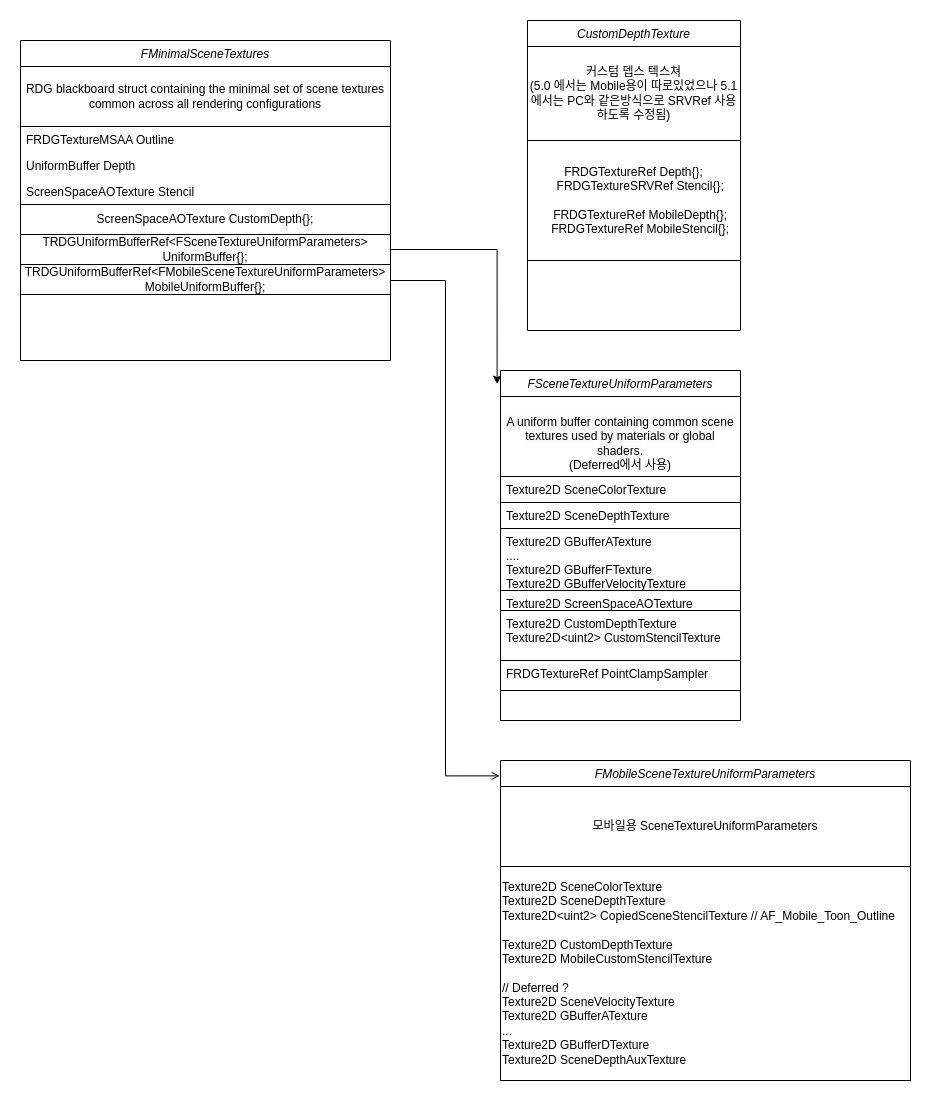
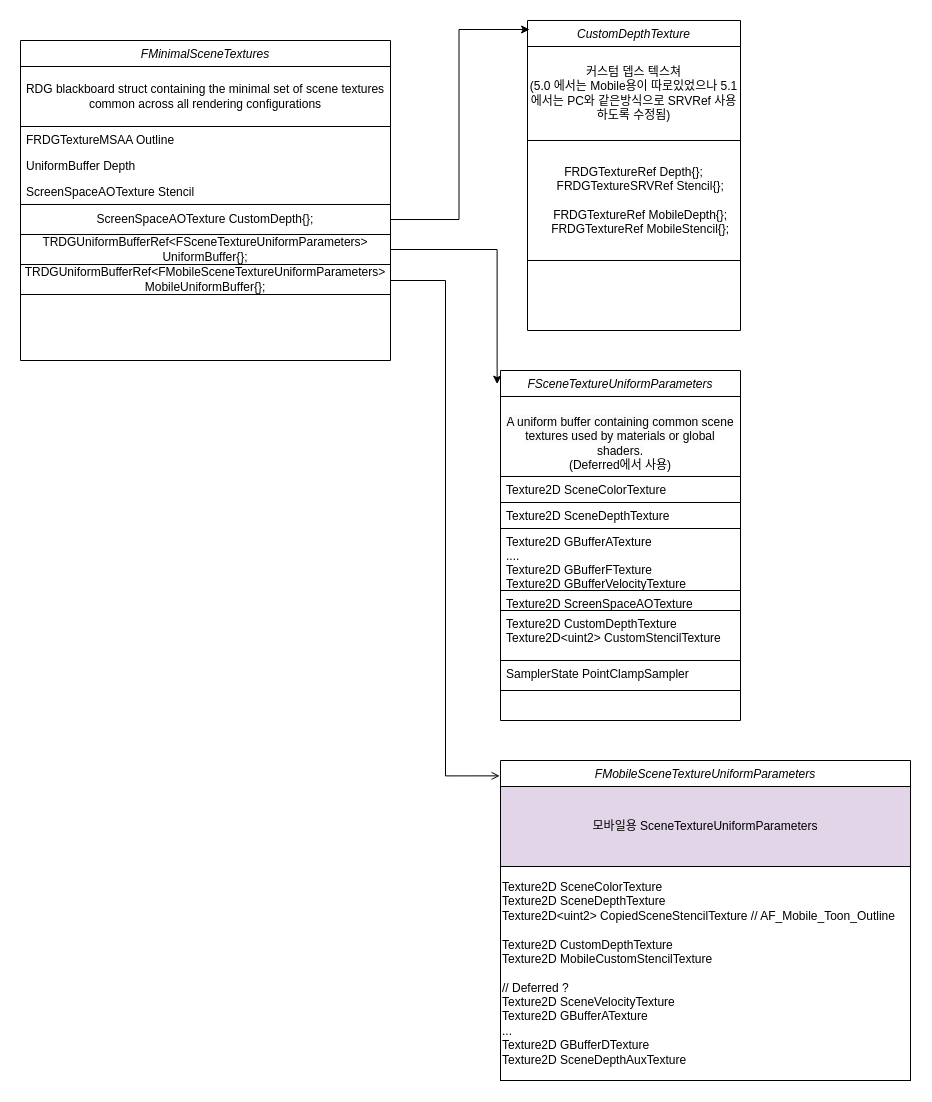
none -> (459, 127)
(607, 674) -> (599, 674)
(706, 827) -> (706, 827)
